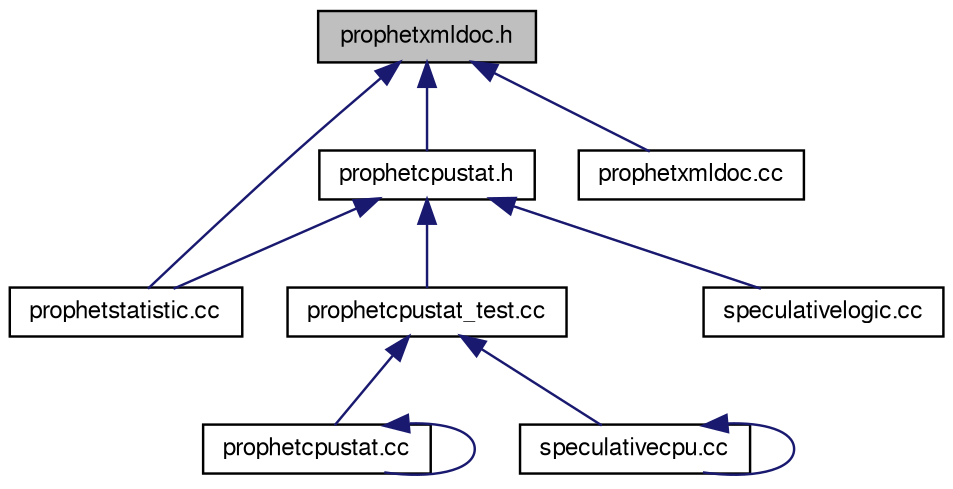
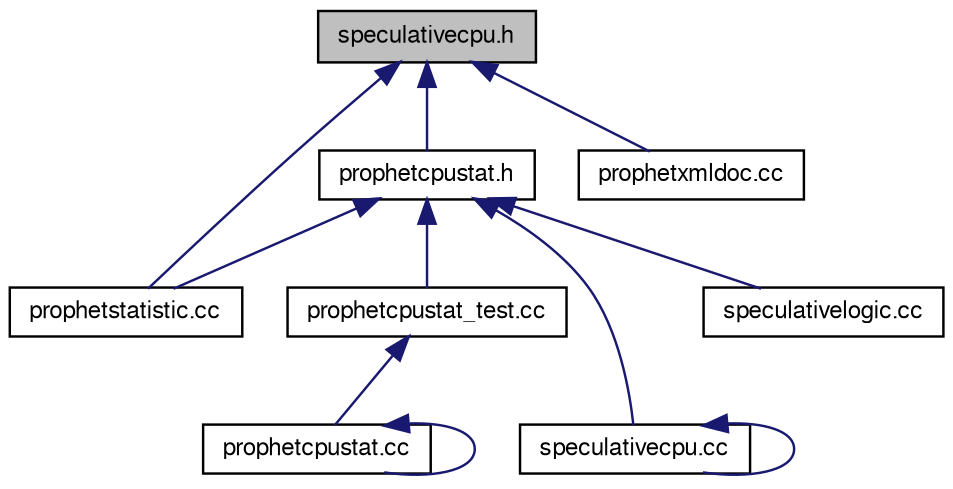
(427, 37) -> (427, 37)
(542, 387) -> (595, 298)
